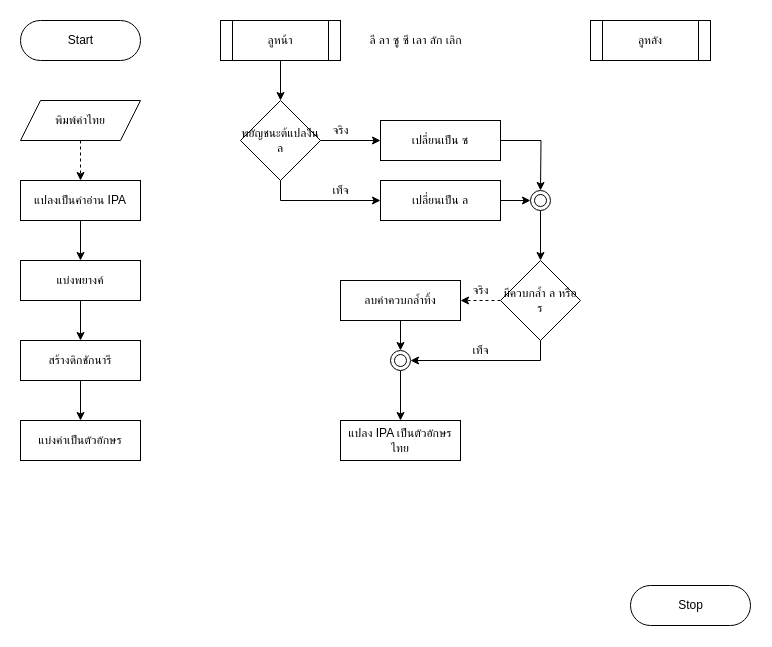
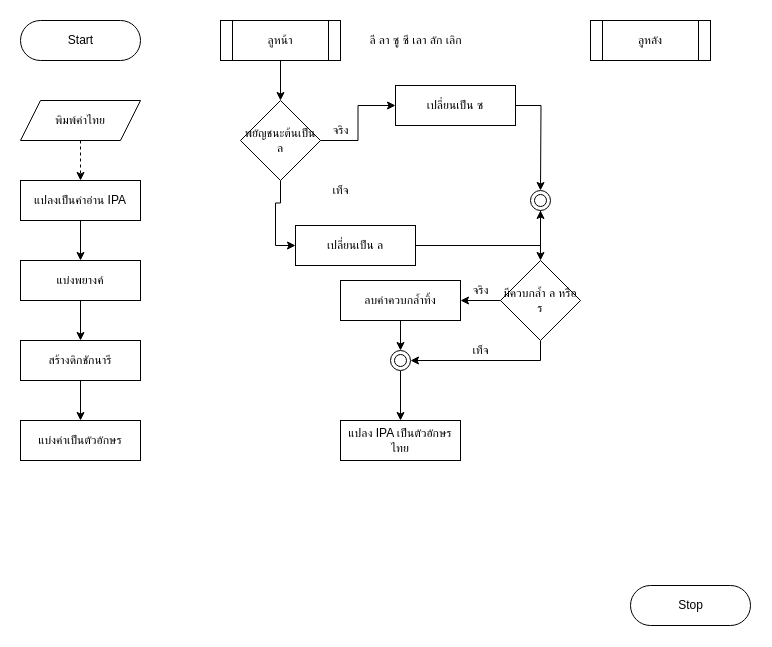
(281, 141) -> (281, 141)
(441, 141) -> (456, 106)
(441, 201) -> (356, 246)
(484, 301) -> (484, 301)
